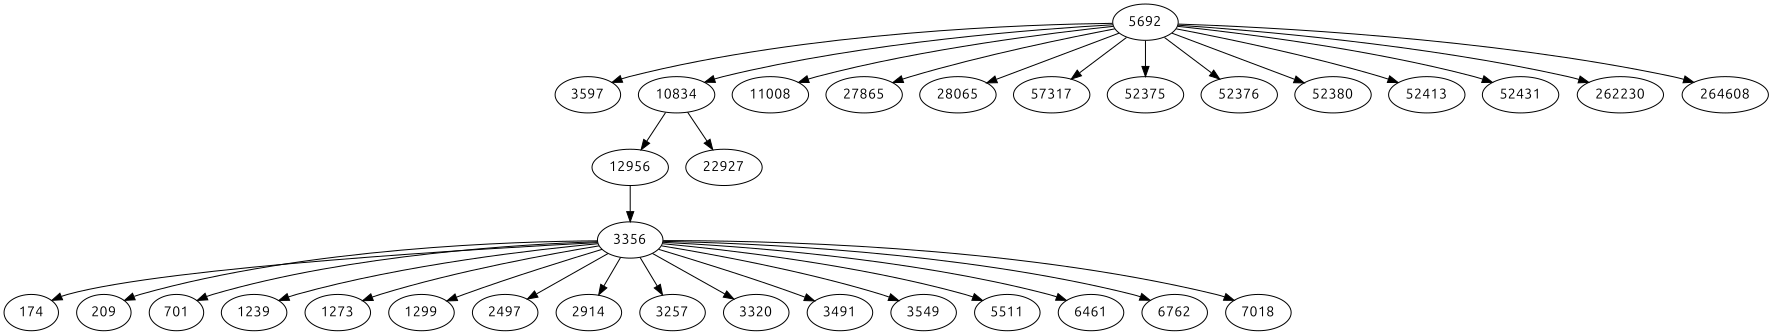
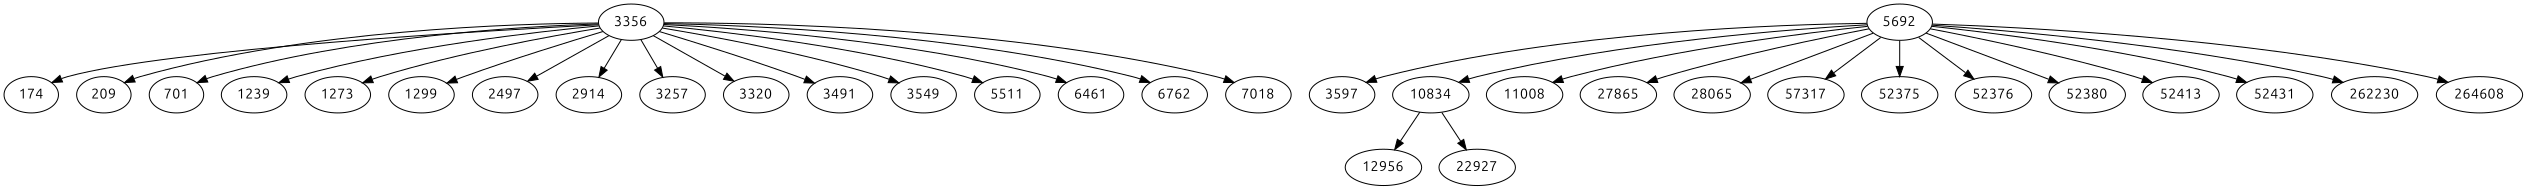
(630, 199) -> none
